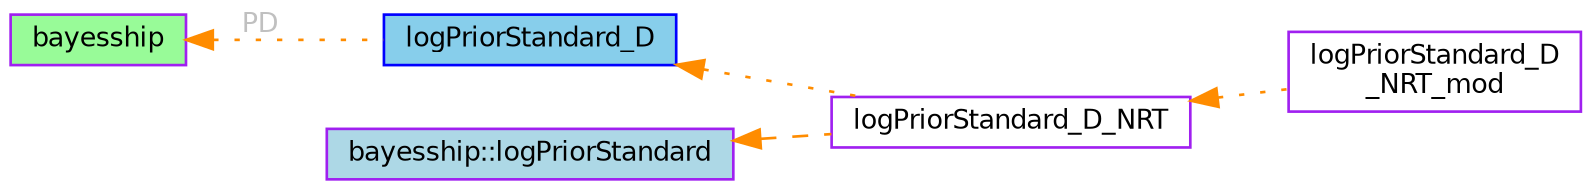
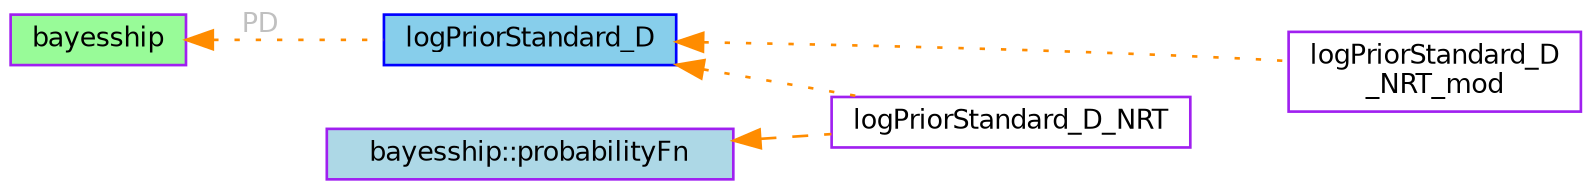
(1253, 93) -> (996, 49)
(530, 154) -> (530, 154)
